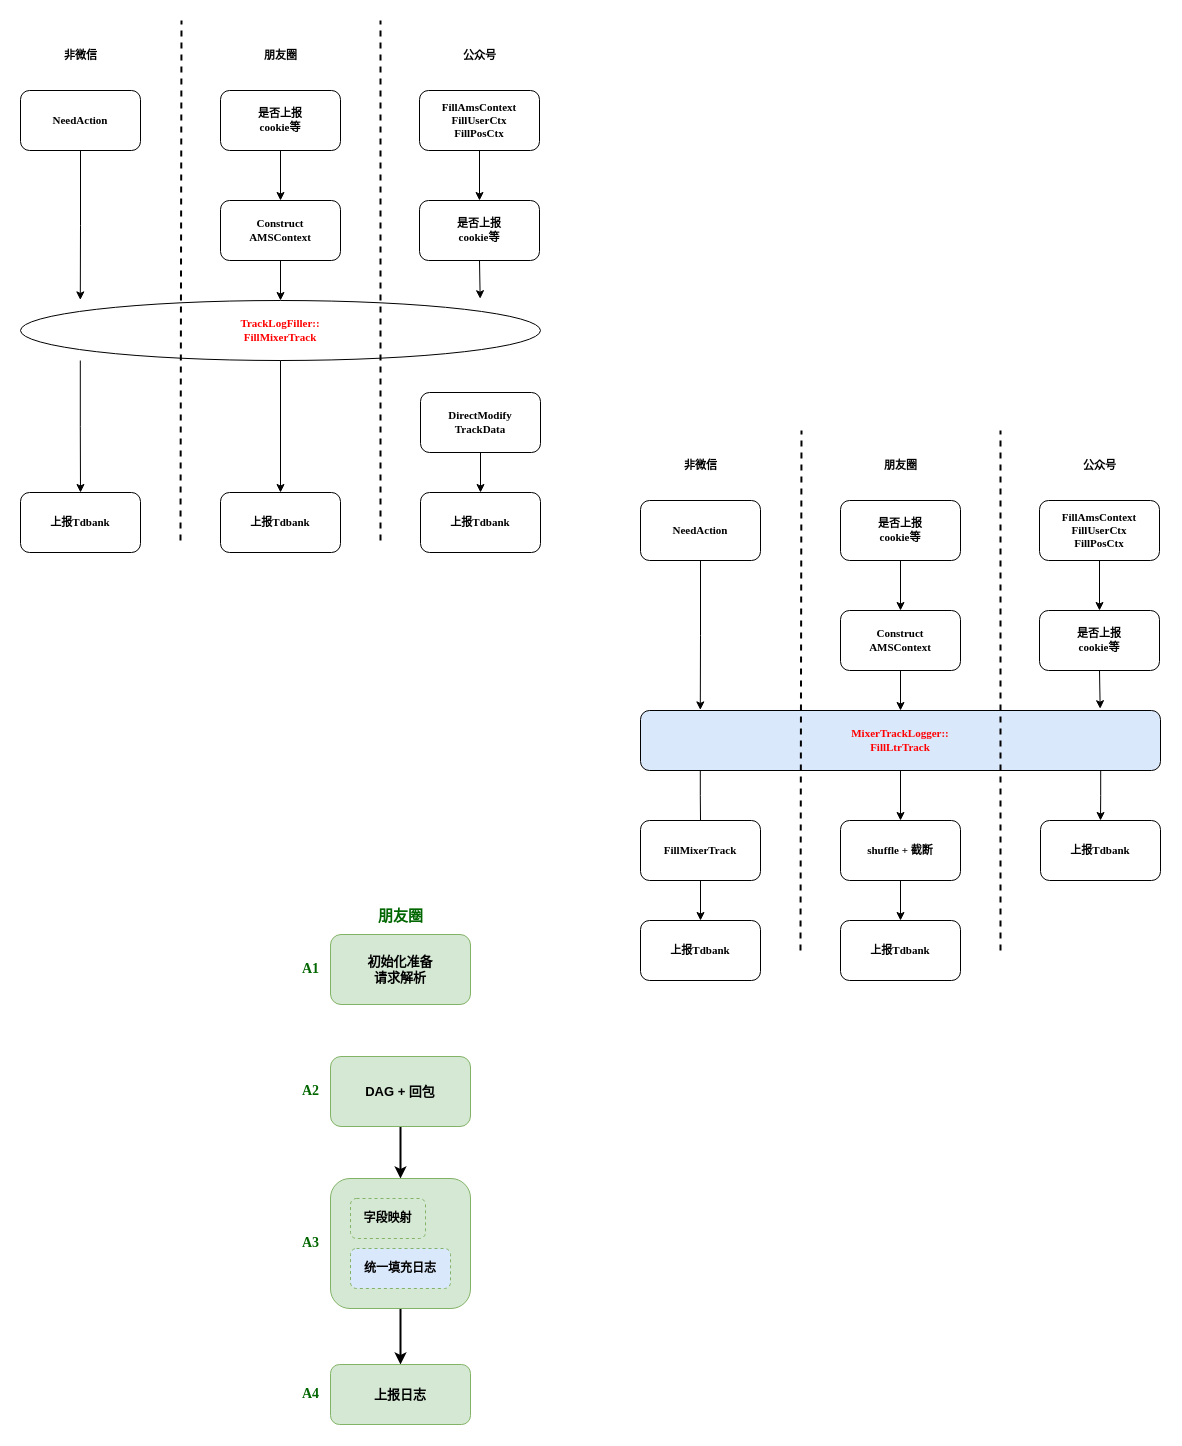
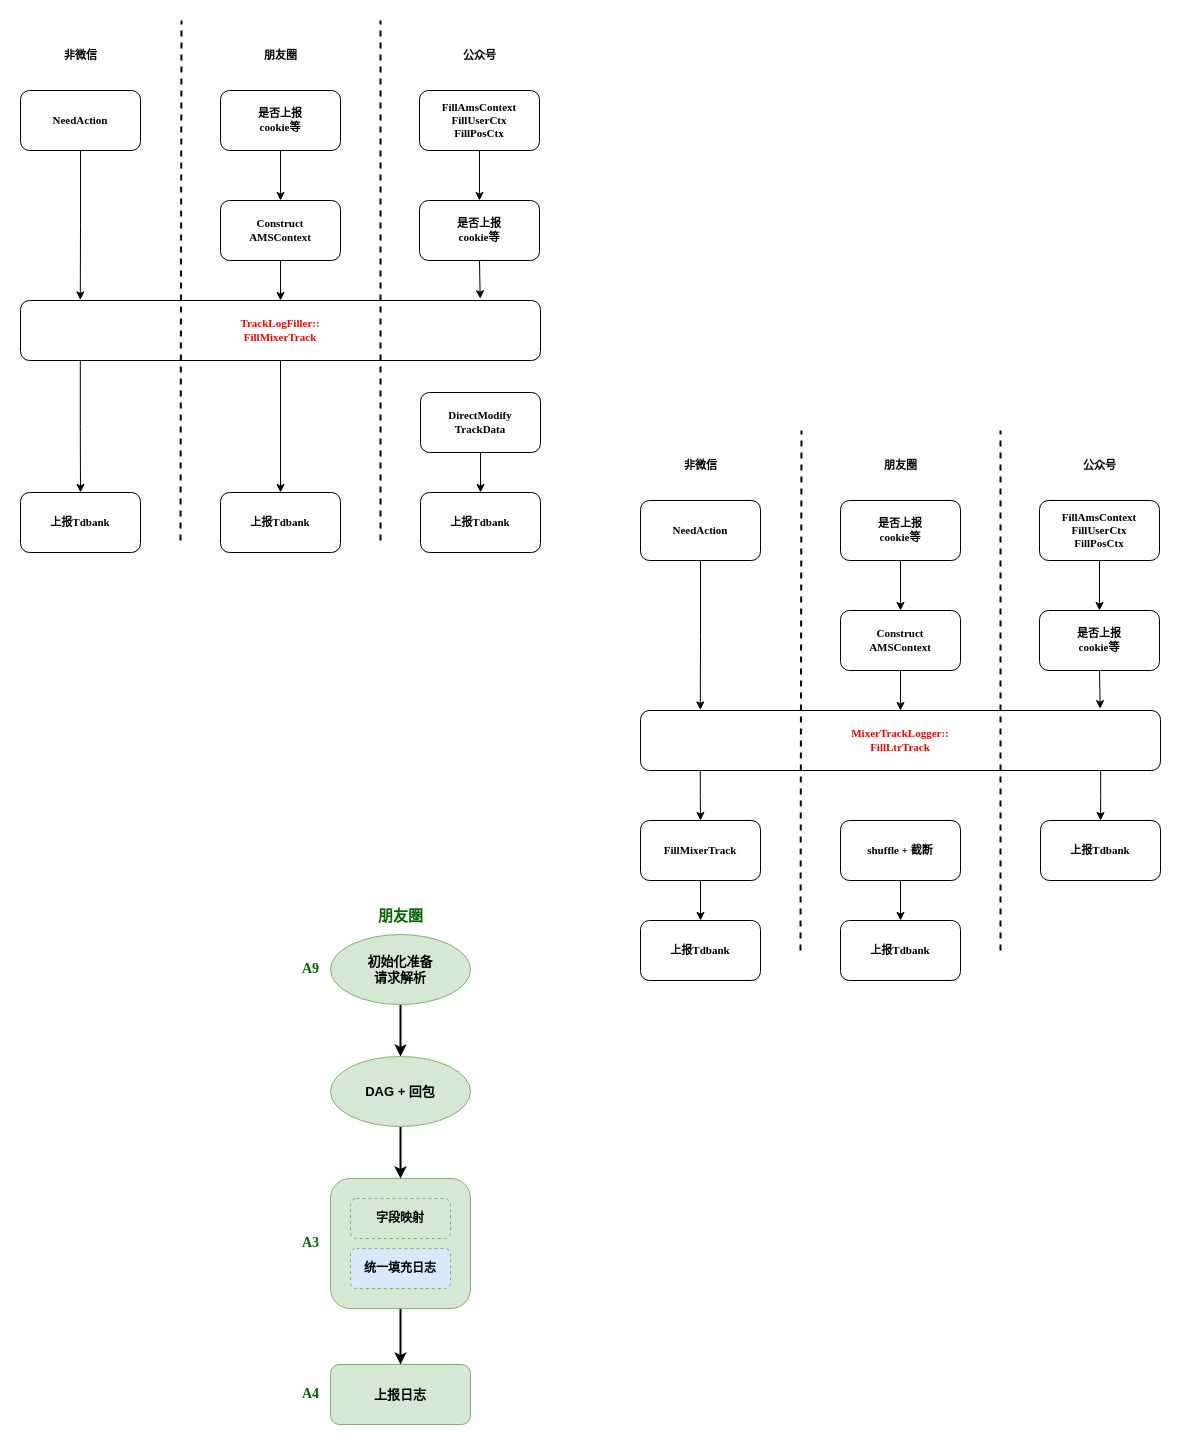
(281, 331) -> (281, 331)
(901, 741) -> (901, 741)
(901, 792) -> none
(700, 815) -> (700, 812)
(311, 970) -> (311, 970)
(401, 970) -> (401, 970)
none -> (401, 1026)
(311, 1092) -> none
(401, 1092) -> (401, 1092)
(388, 1219) -> (401, 1219)
